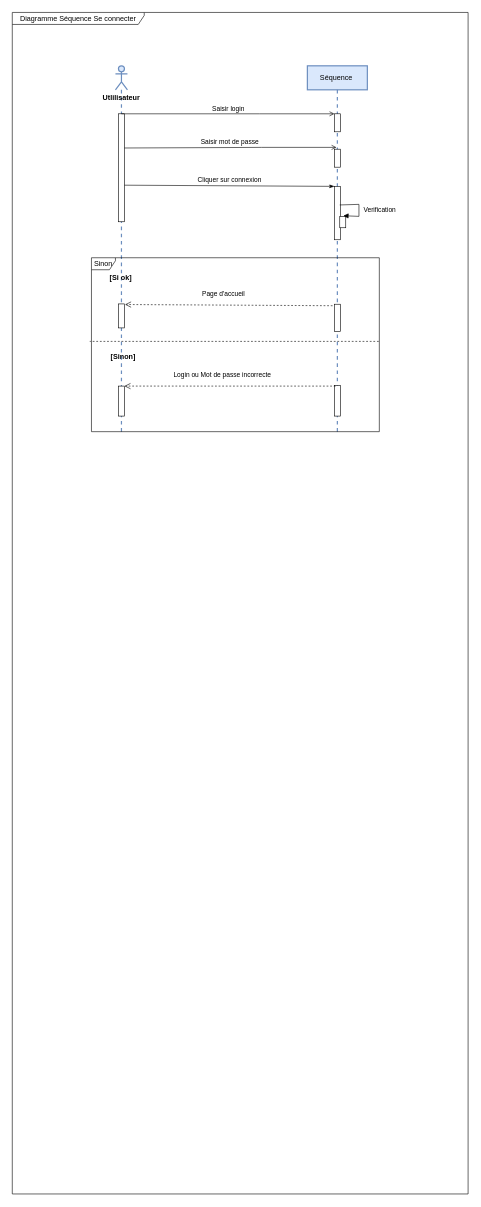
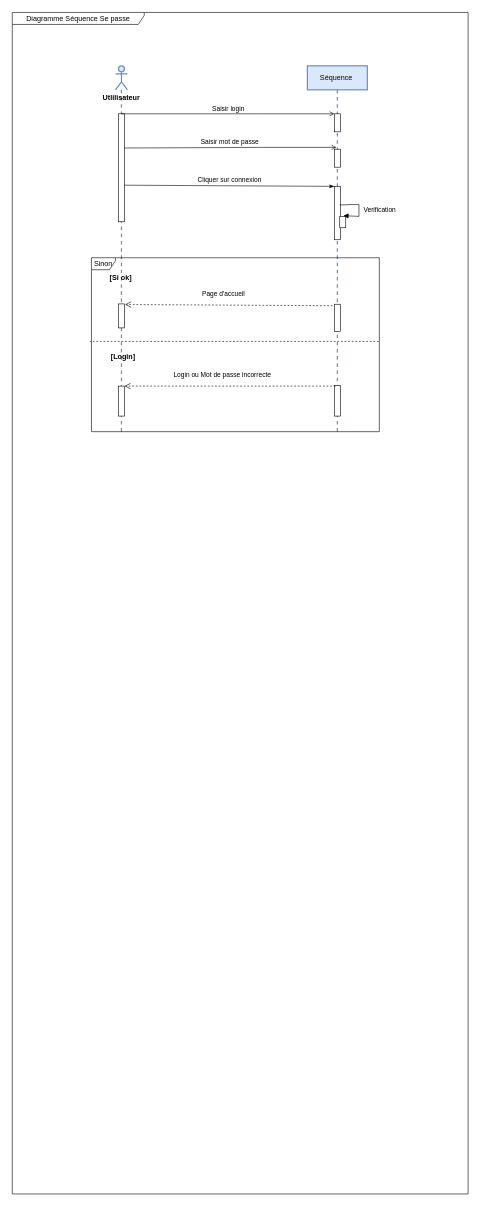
(78, 18) -> (78, 18)
(123, 357) -> (123, 357)
